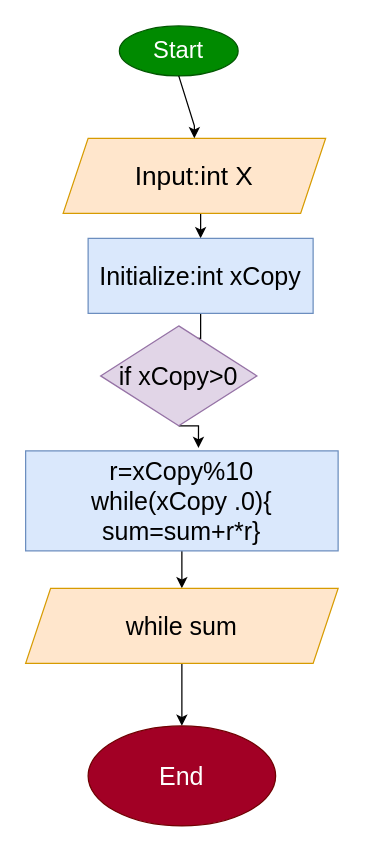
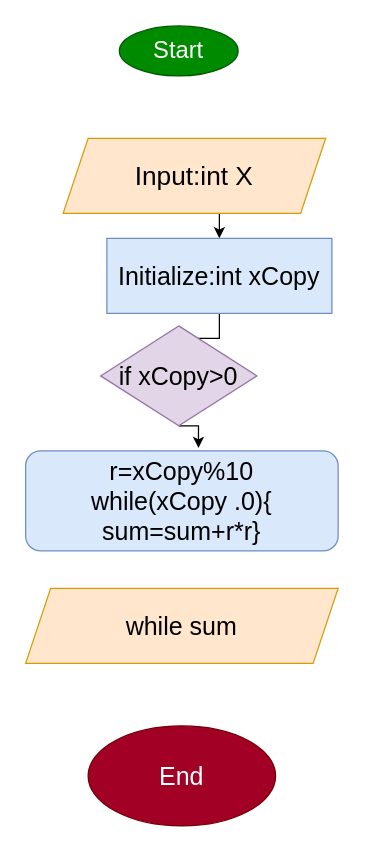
(187, 103) -> none
(201, 276) -> (219, 276)
(182, 501) -> (182, 501)
(182, 574) -> none
(182, 690) -> none
